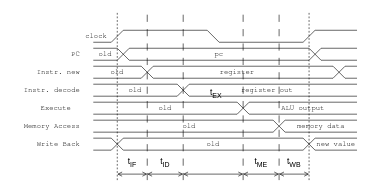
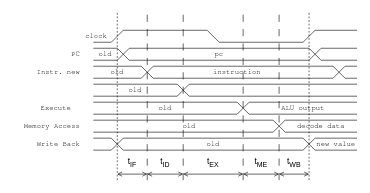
(237, 72) -> (237, 72)
(51, 90) -> none
(267, 90) -> none
(216, 93) -> (213, 162)
(321, 126) -> (321, 126)
